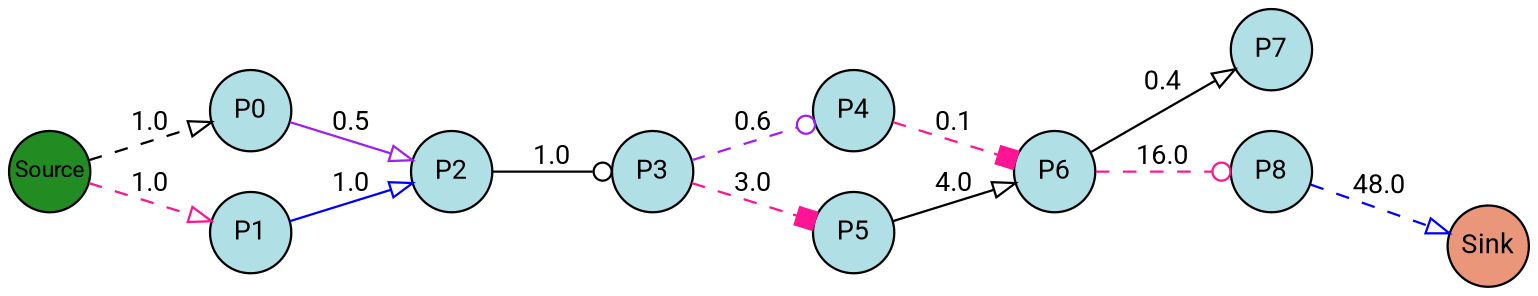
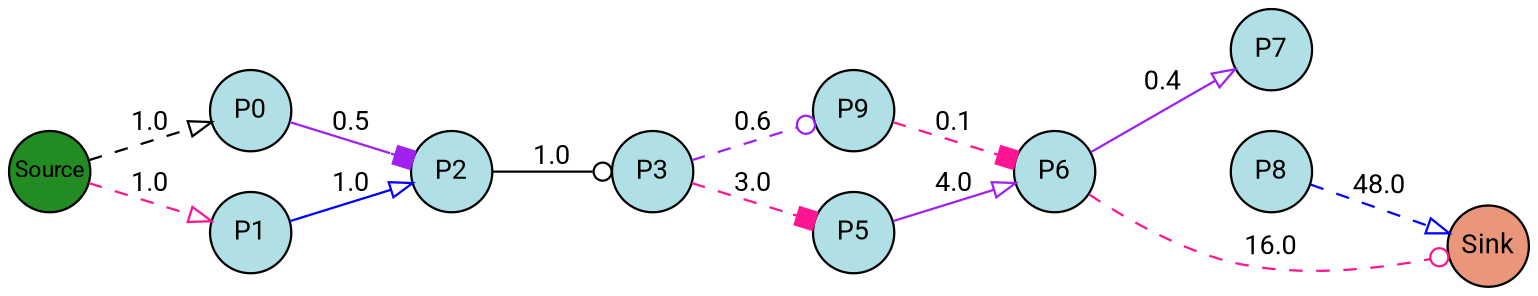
(854, 111) -> (854, 111)
(1153, 116) -> (1153, 116)
(340, 138) -> (340, 138)
(1154, 172) -> (1252, 266)
(943, 206) -> (943, 206)
